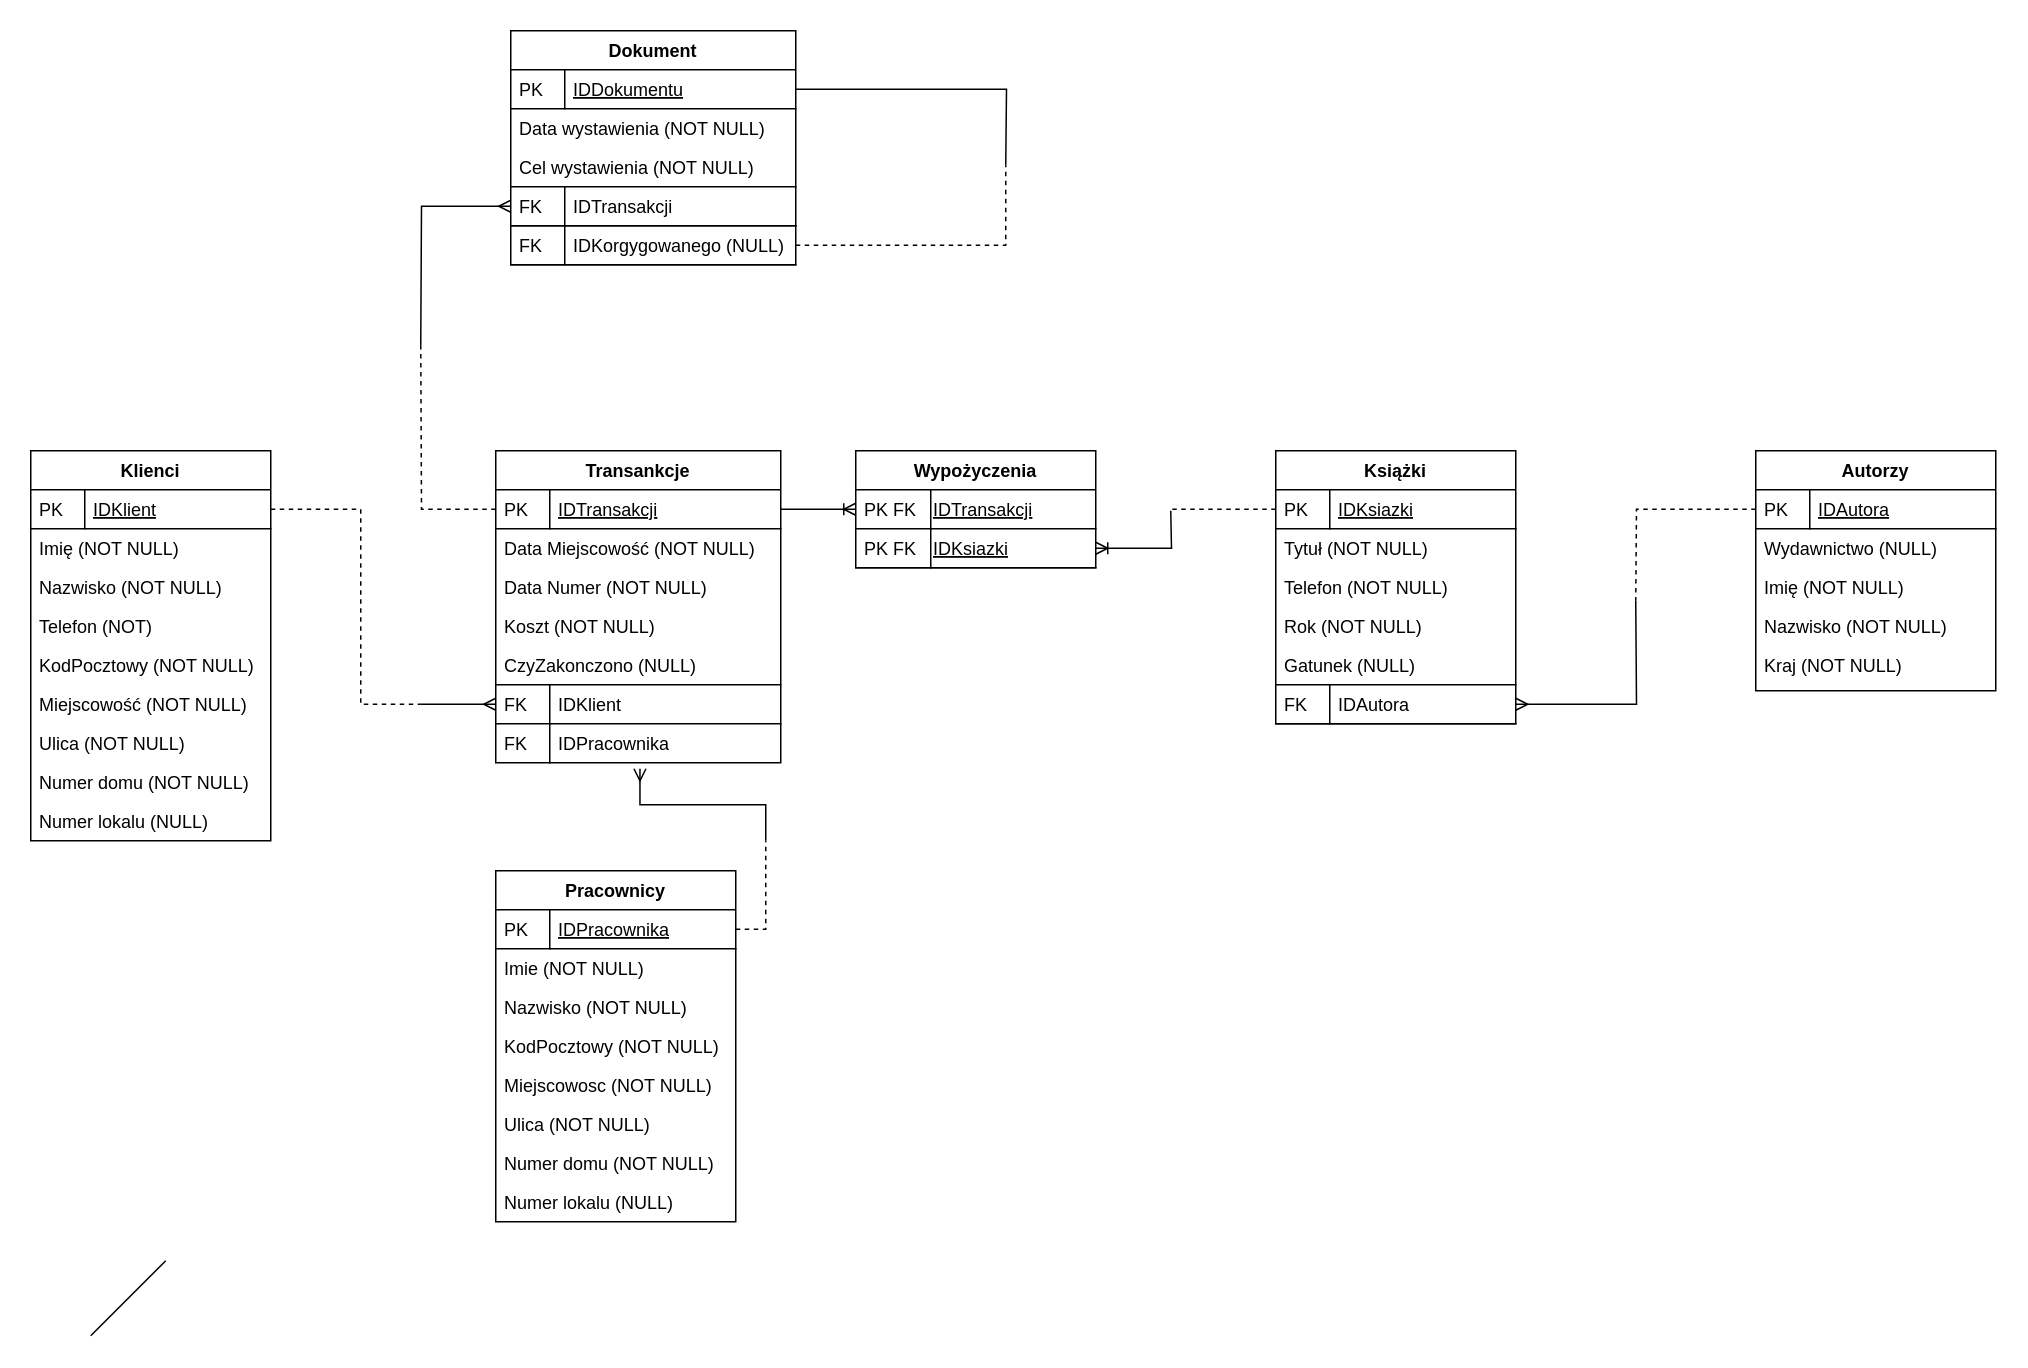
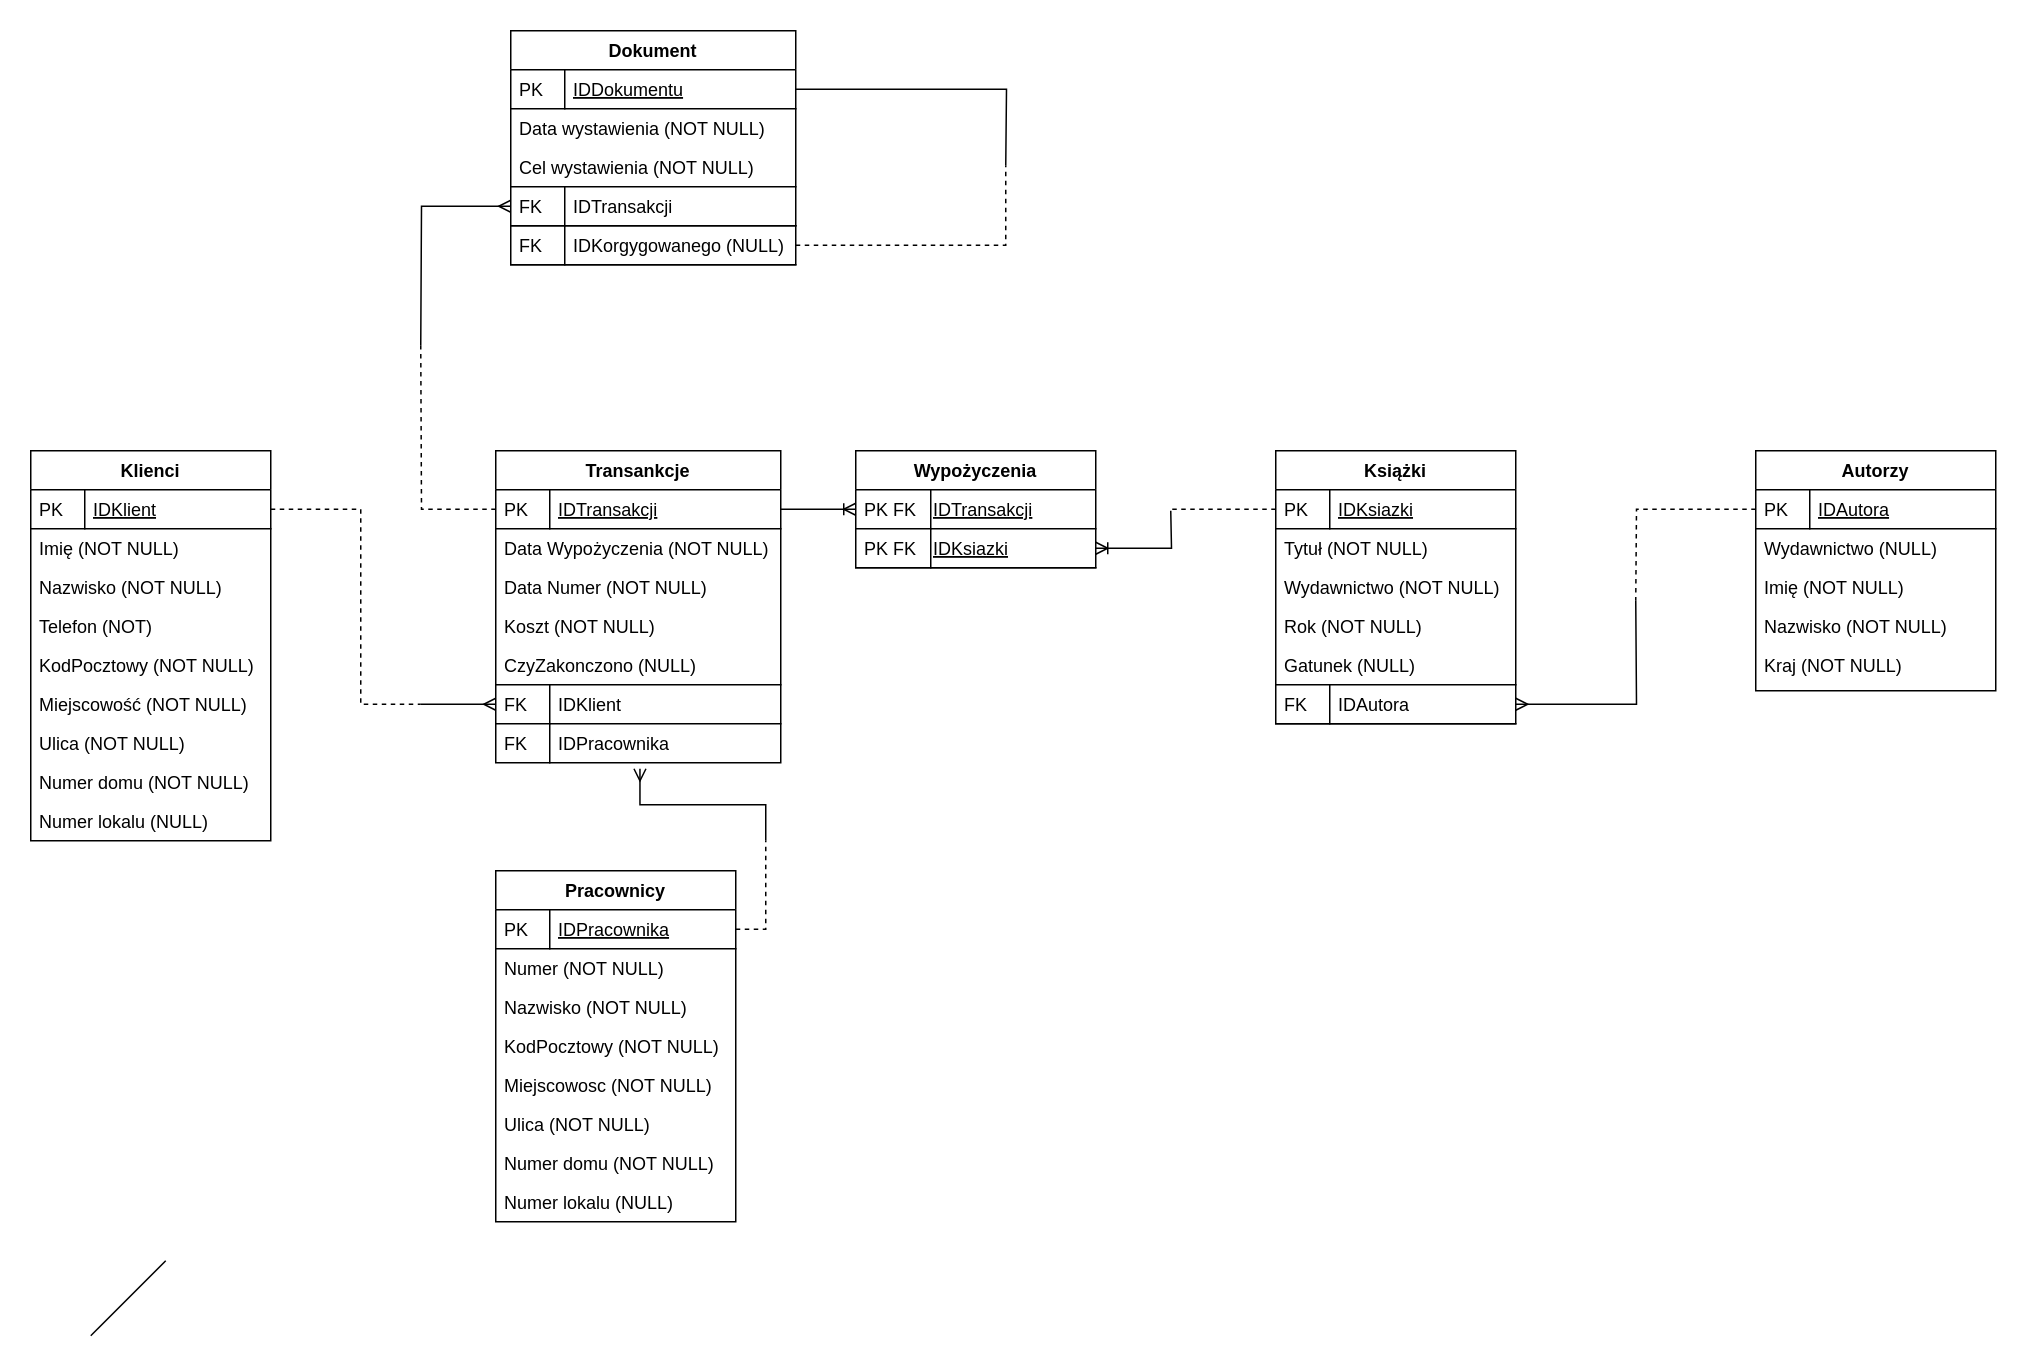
(631, 549) -> (636, 549)
(1368, 588) -> (1388, 588)
(573, 969) -> (580, 969)
